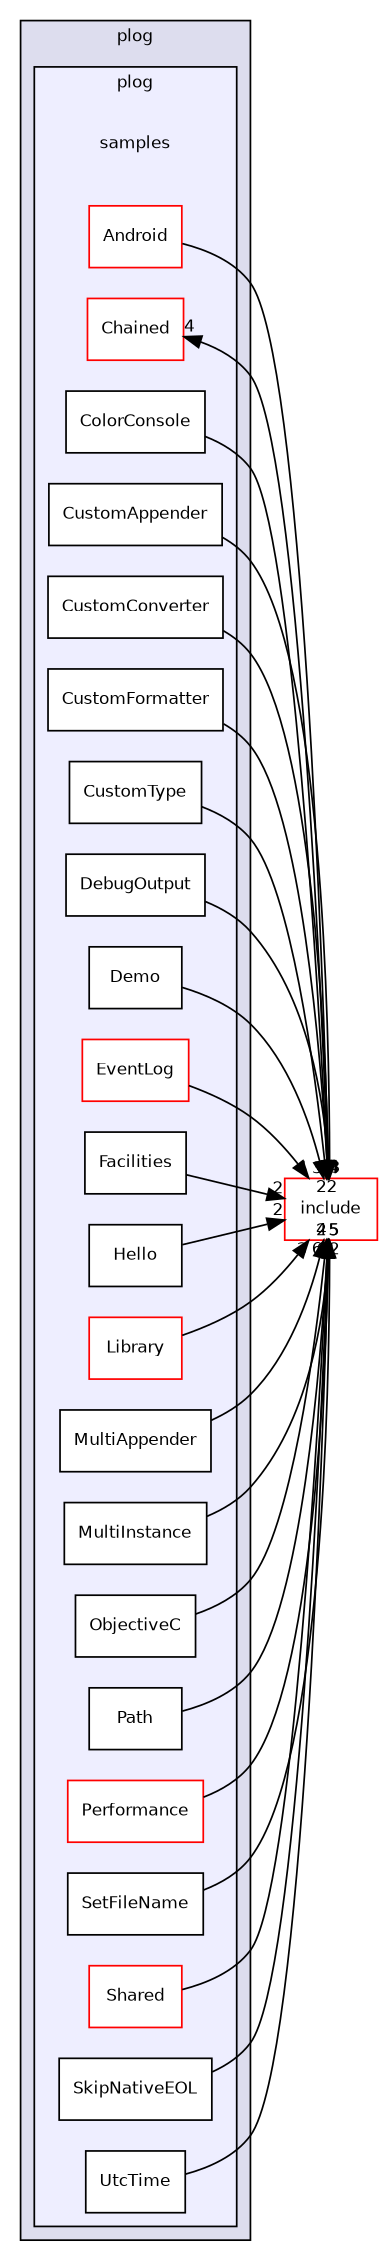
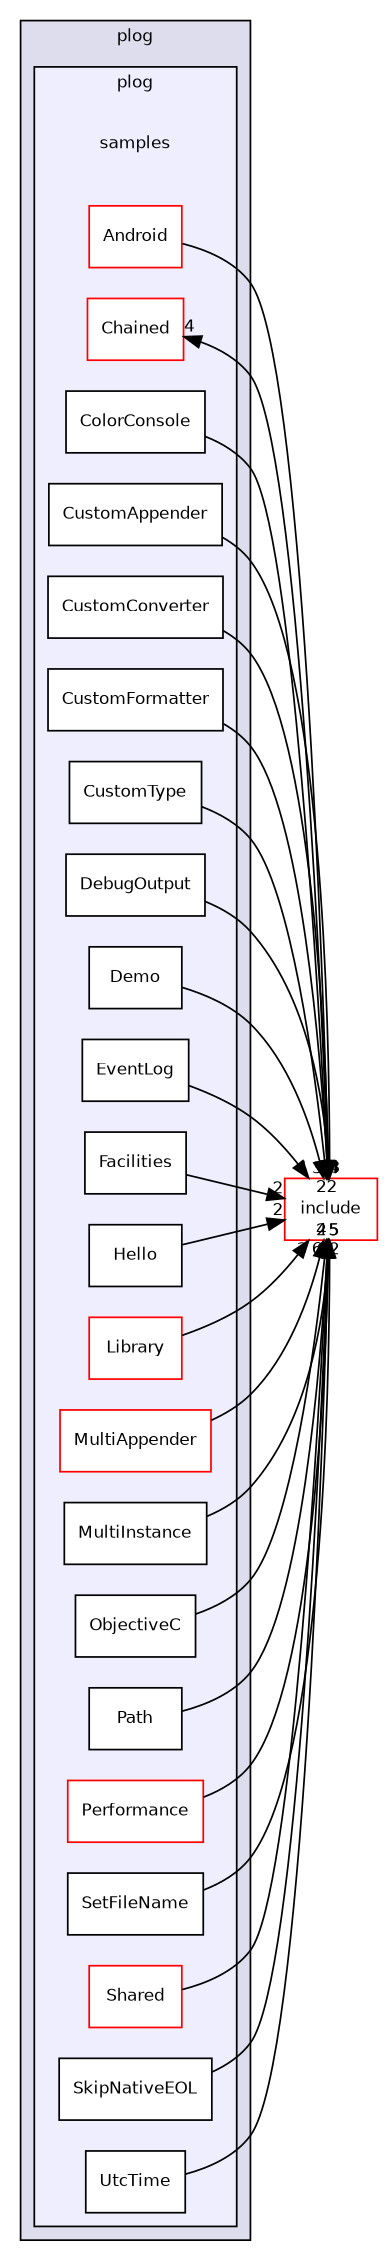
(136, 1070) -> (136, 1070)
(136, 1441) -> (136, 1441)
